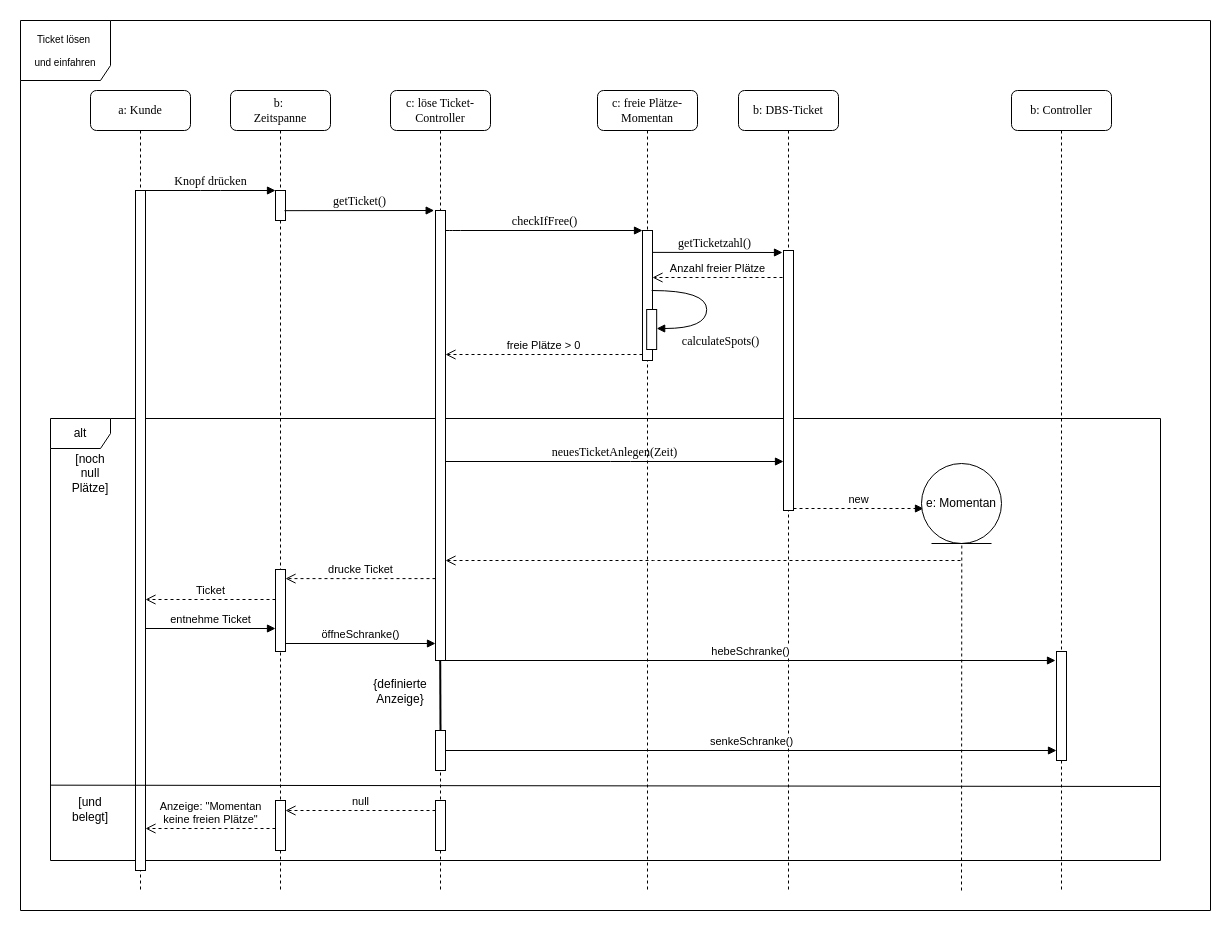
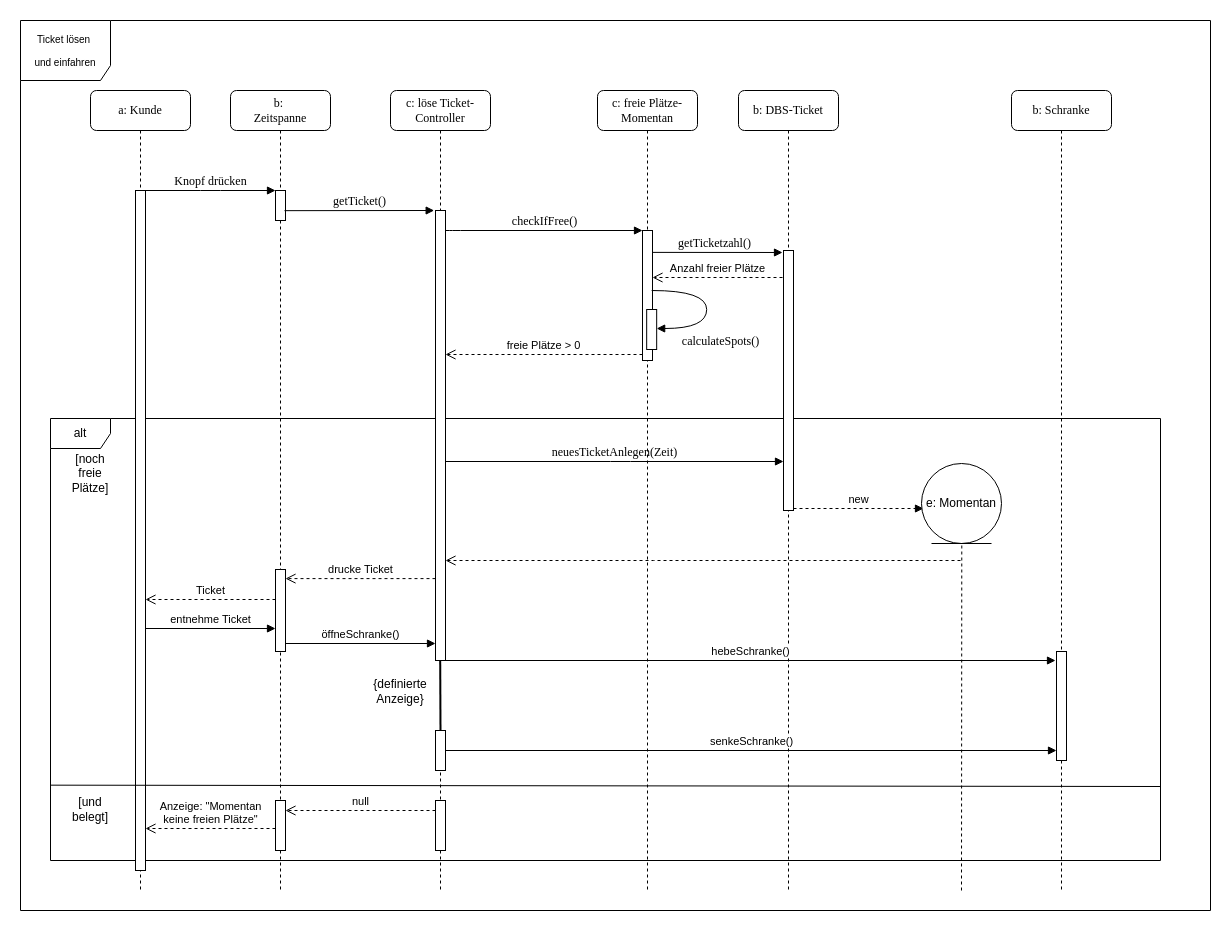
(1062, 111) -> (1062, 111)
(91, 474) -> (91, 474)
